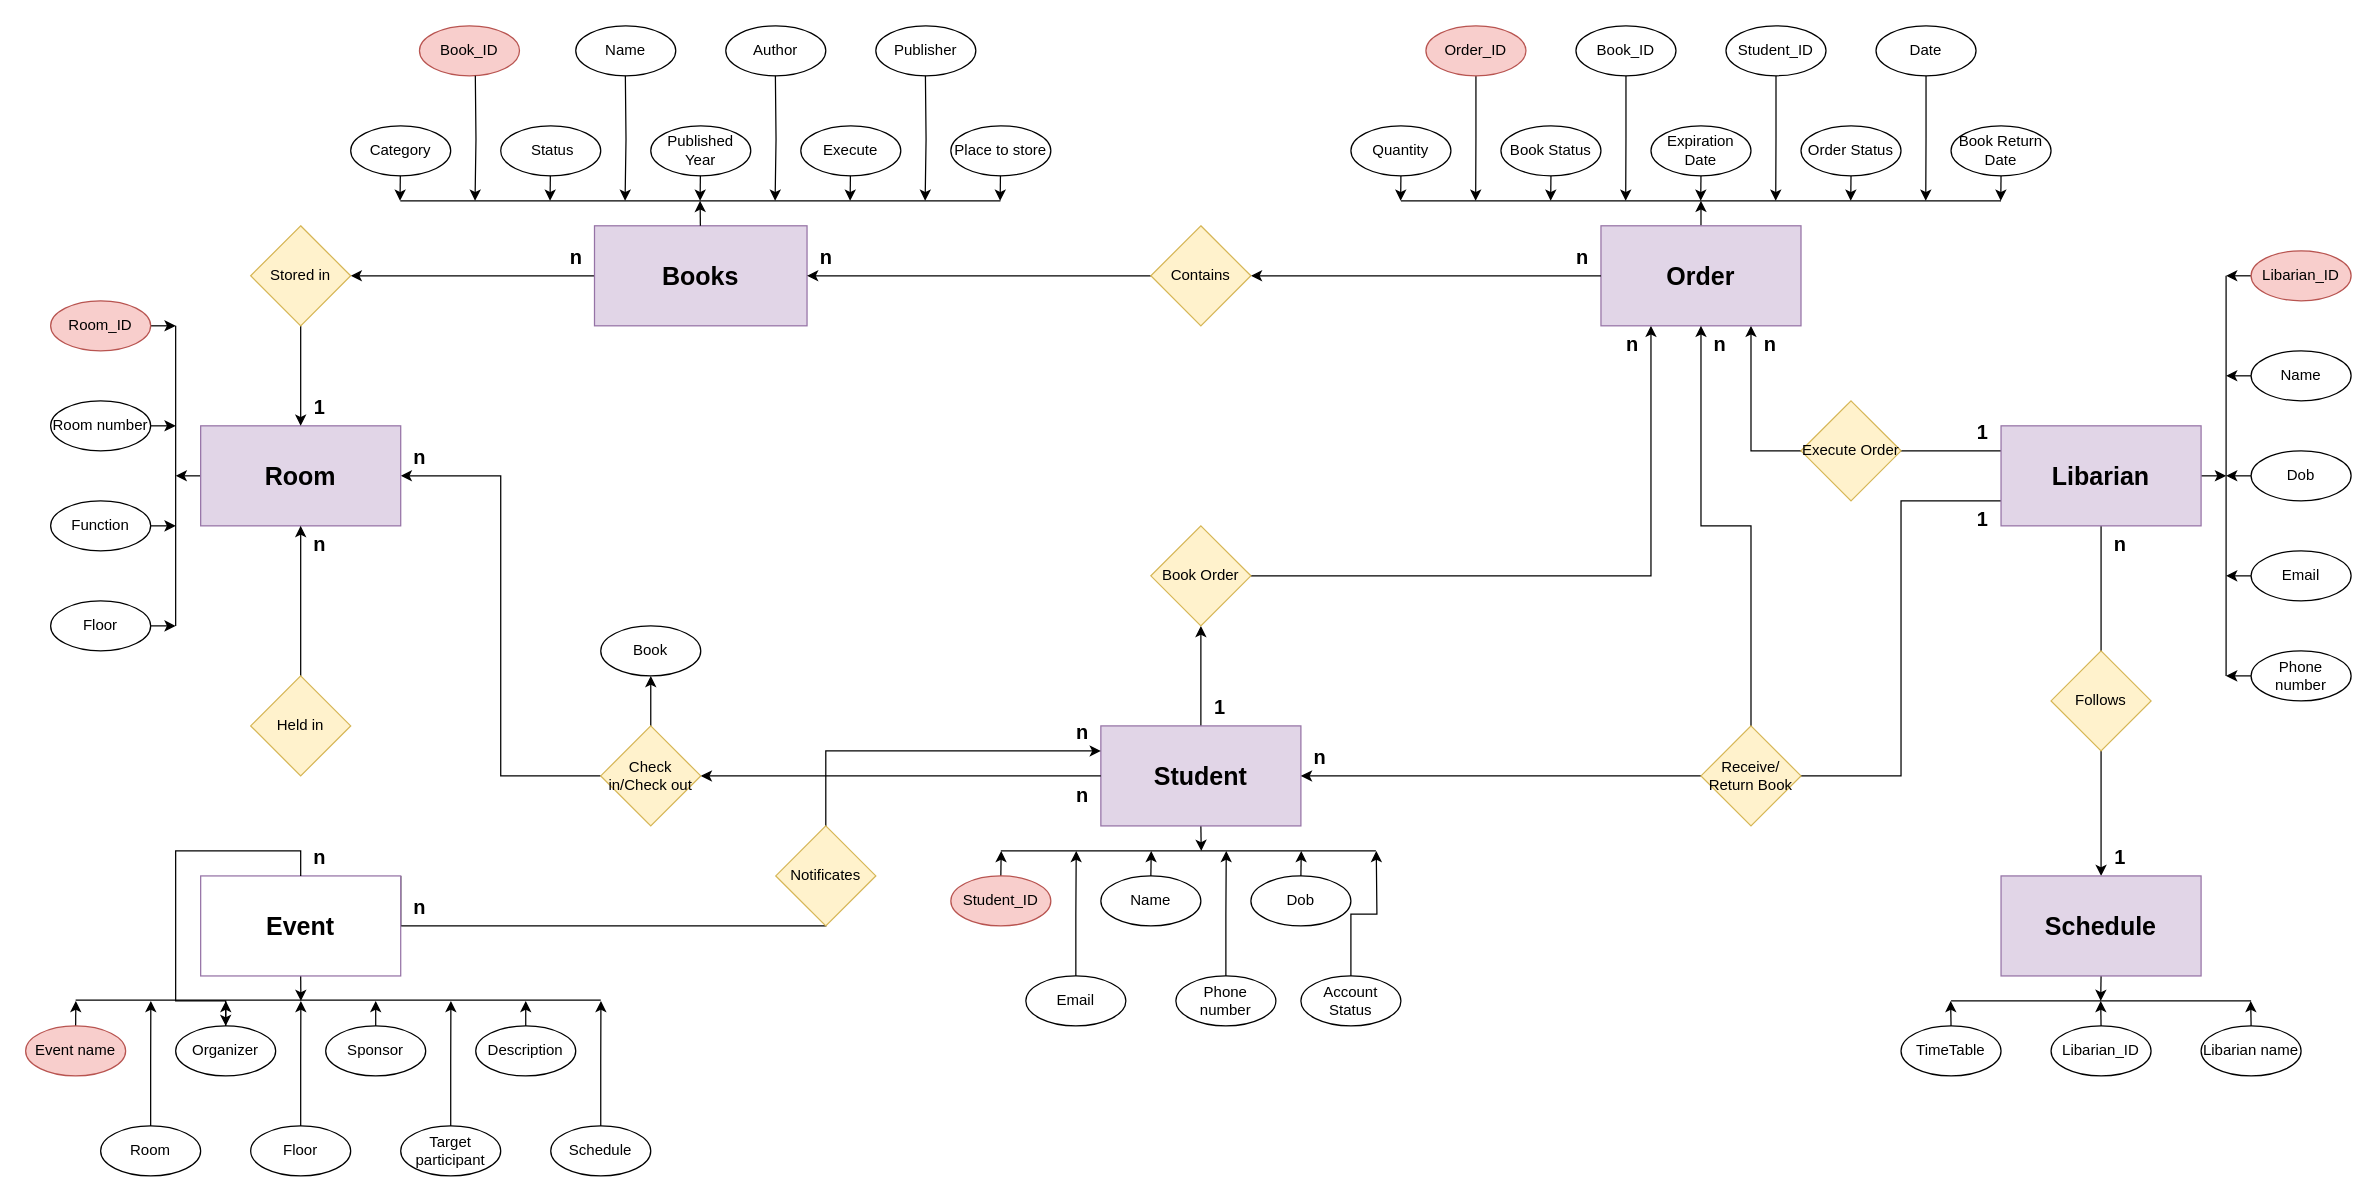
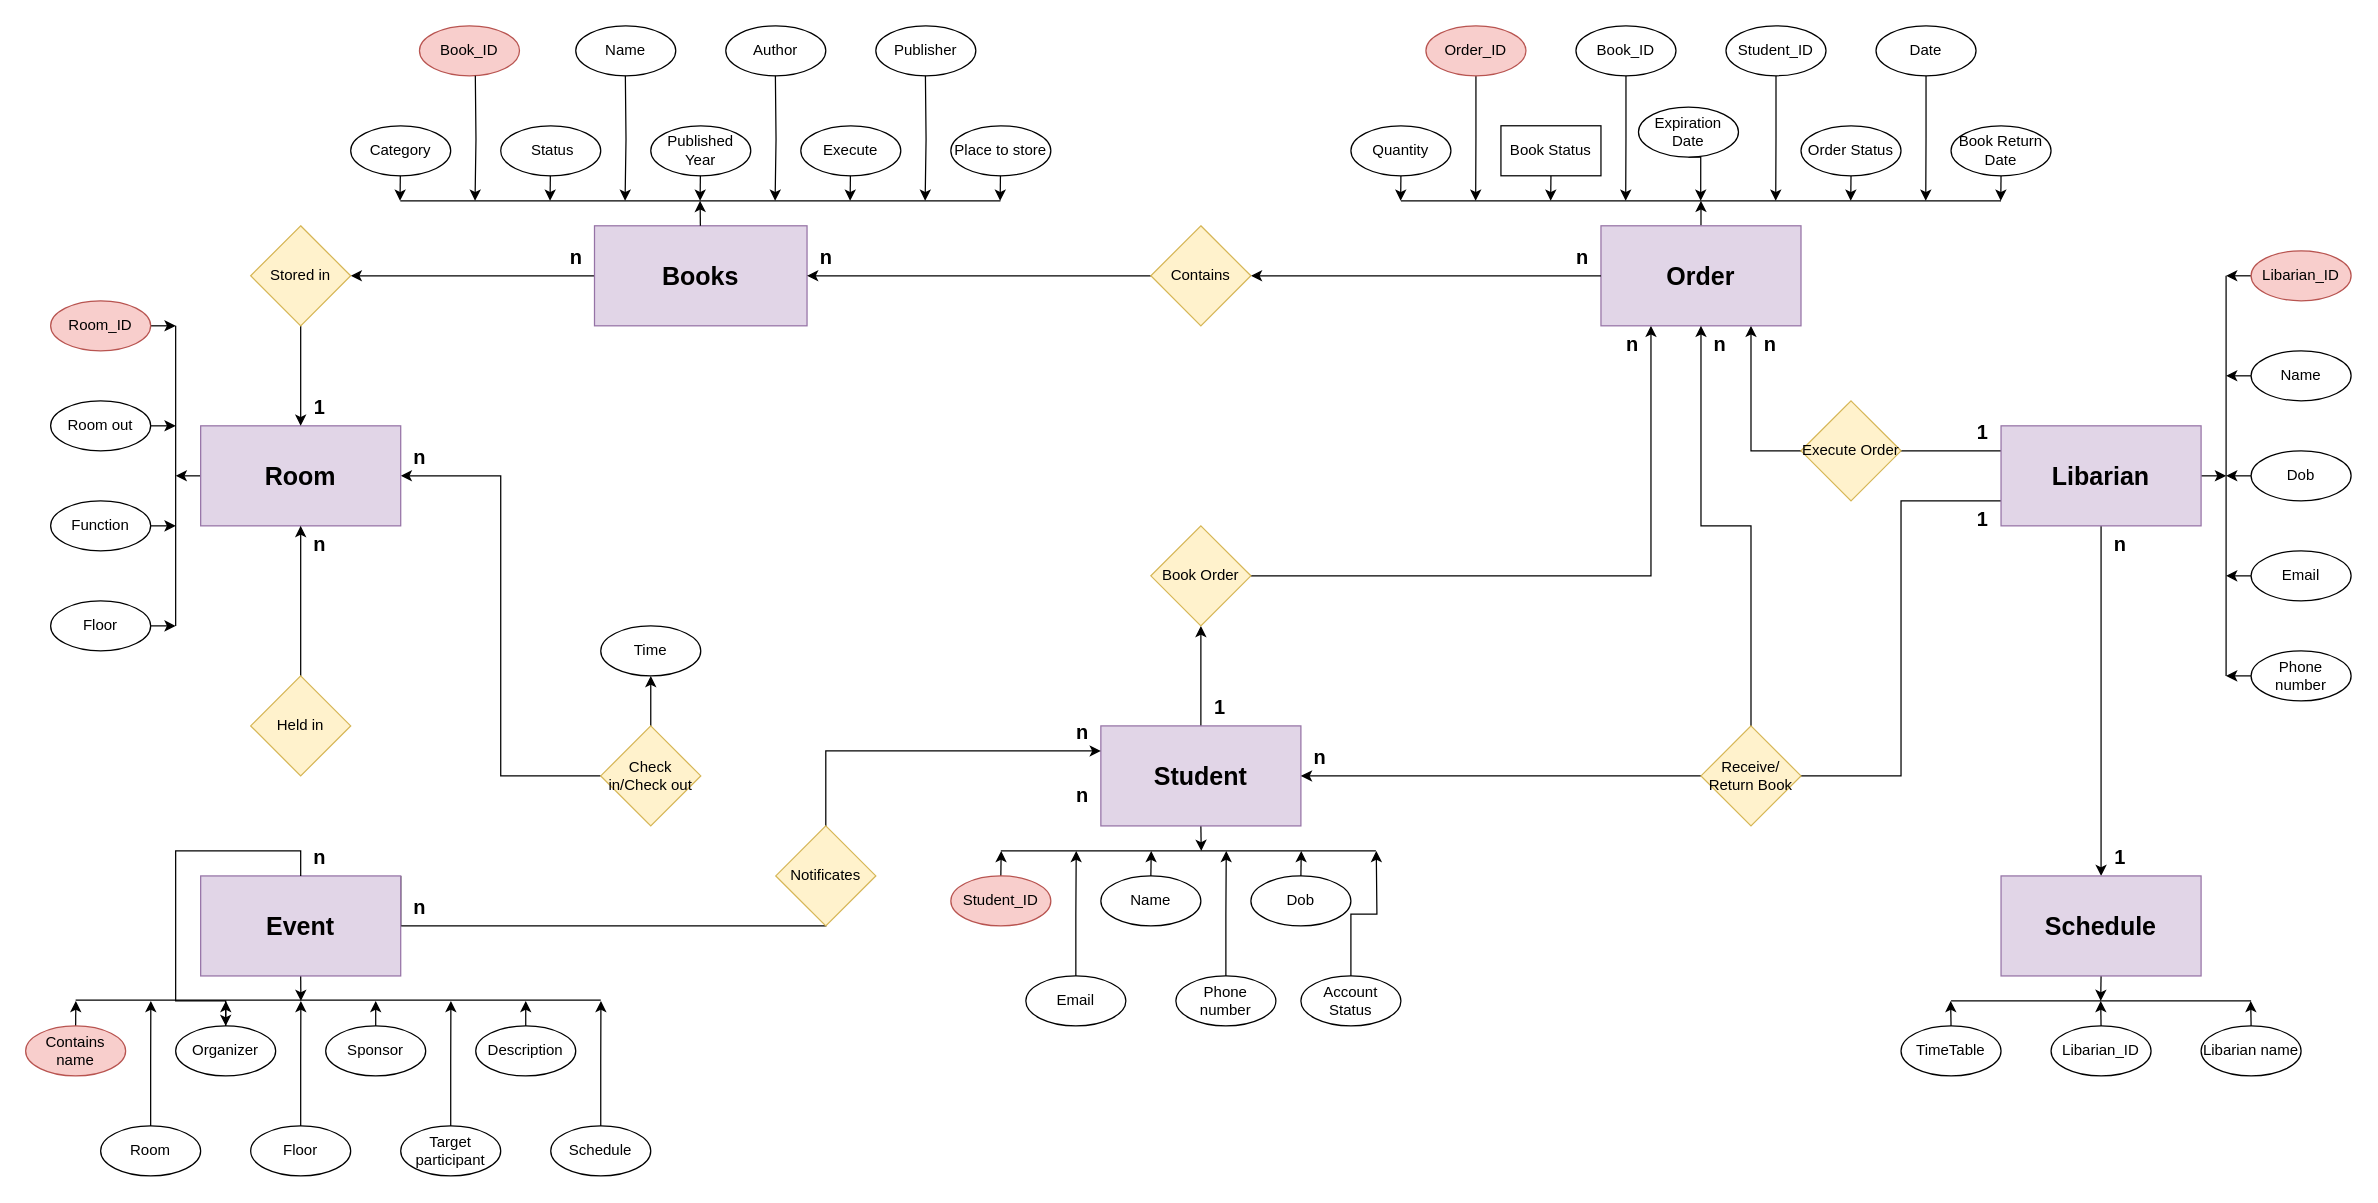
(1551, 151) -> (1551, 151)
(1701, 151) -> (1688, 132)
(101, 426) -> (101, 426)
(651, 651) -> (651, 651)
(2101, 701) -> none
(905, 776) -> none
(301, 926) -> (301, 926)
(76, 1051) -> (76, 1051)
